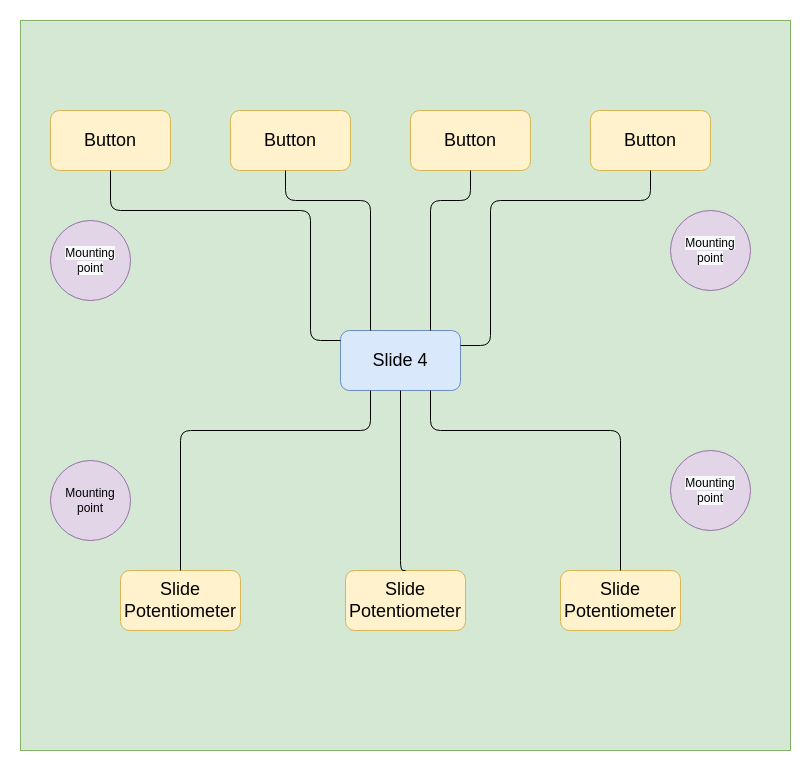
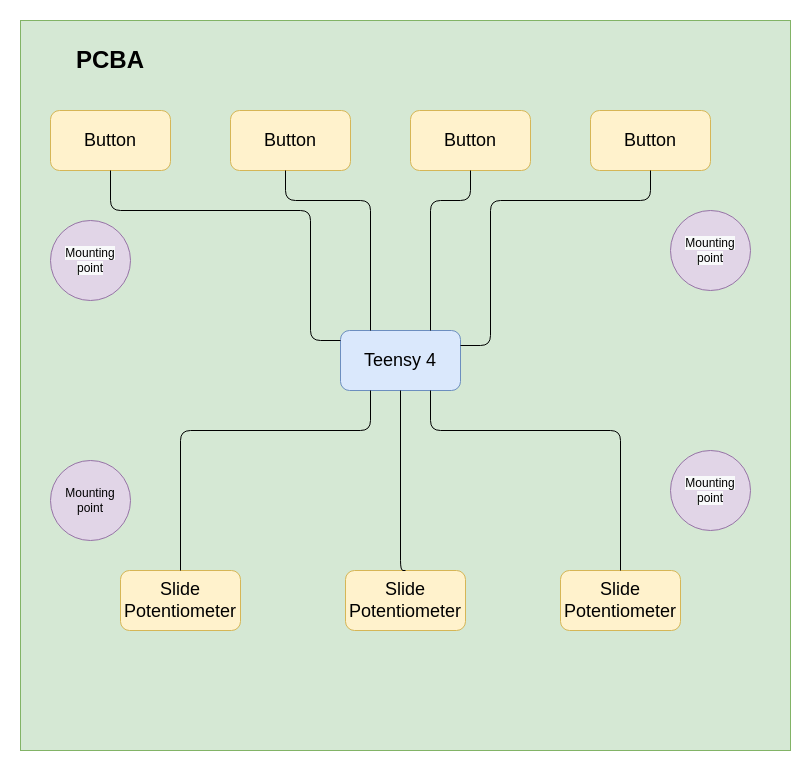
none -> (111, 61)
(401, 361) -> (401, 361)
